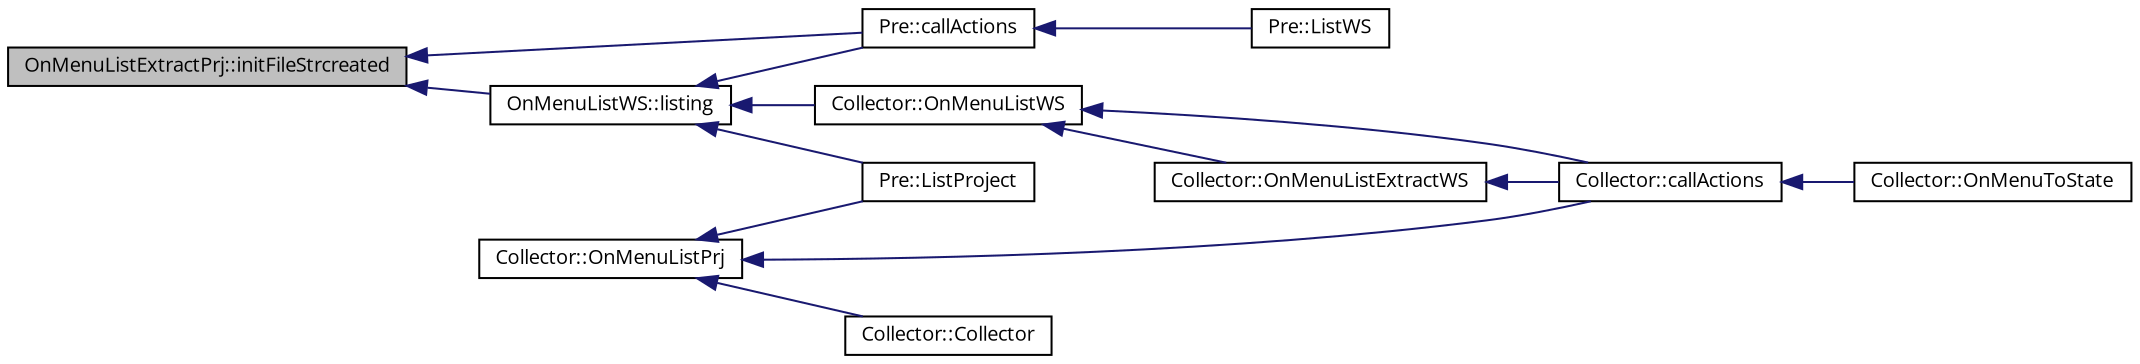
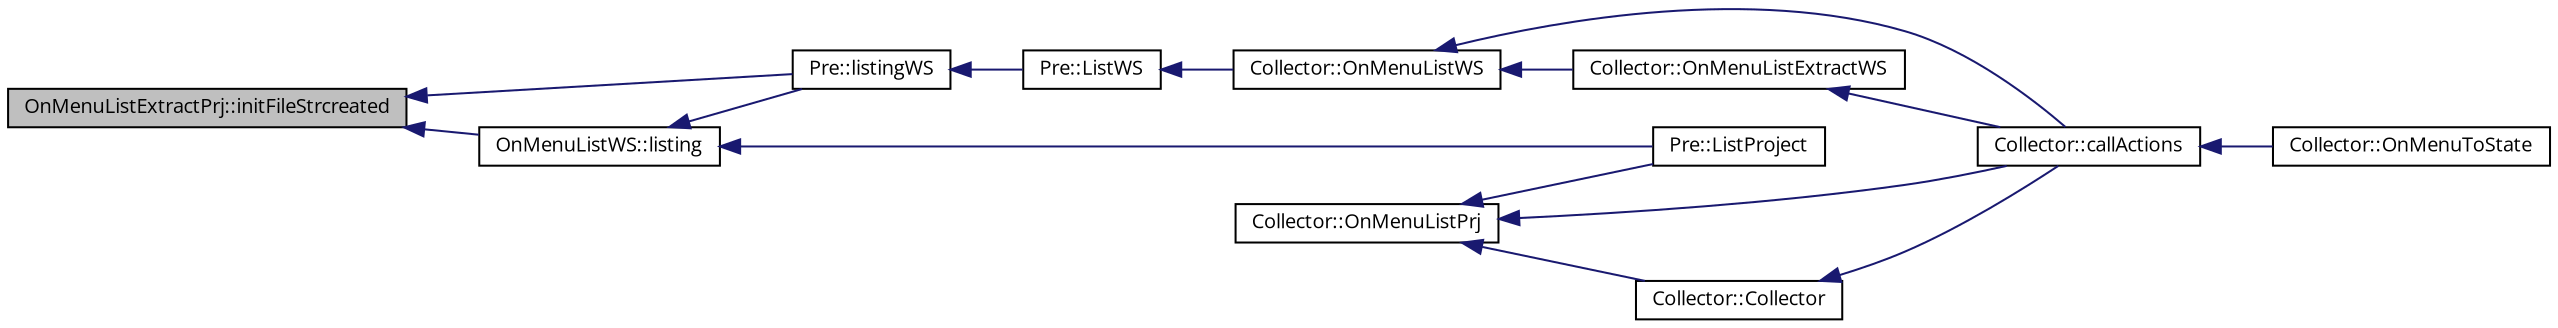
(948, 28) -> (872, 70)
(783, 105) -> (1207, 70)
none -> (1953, 228)
